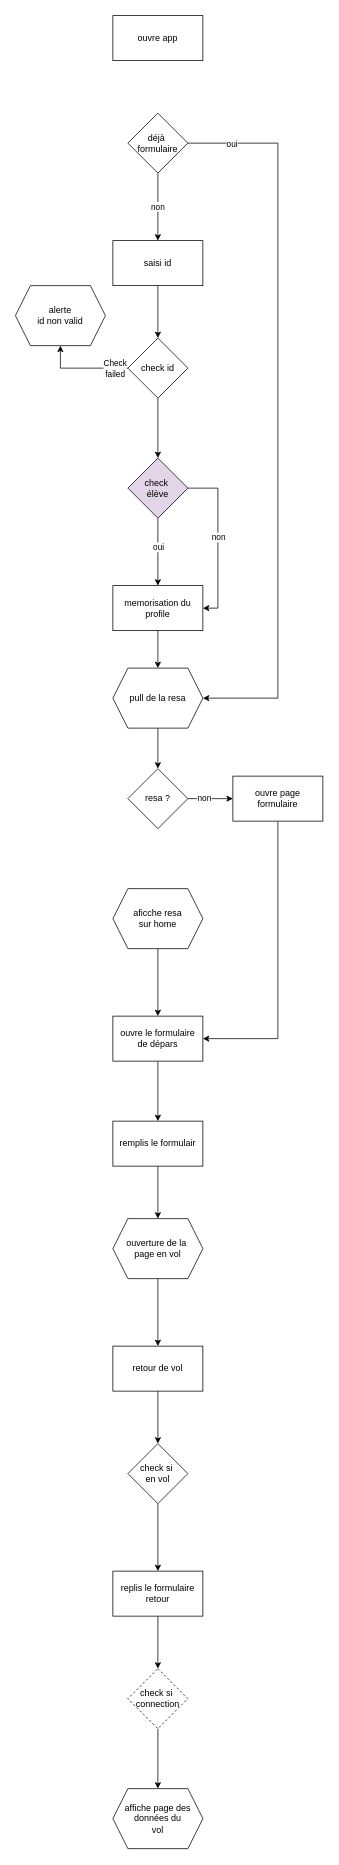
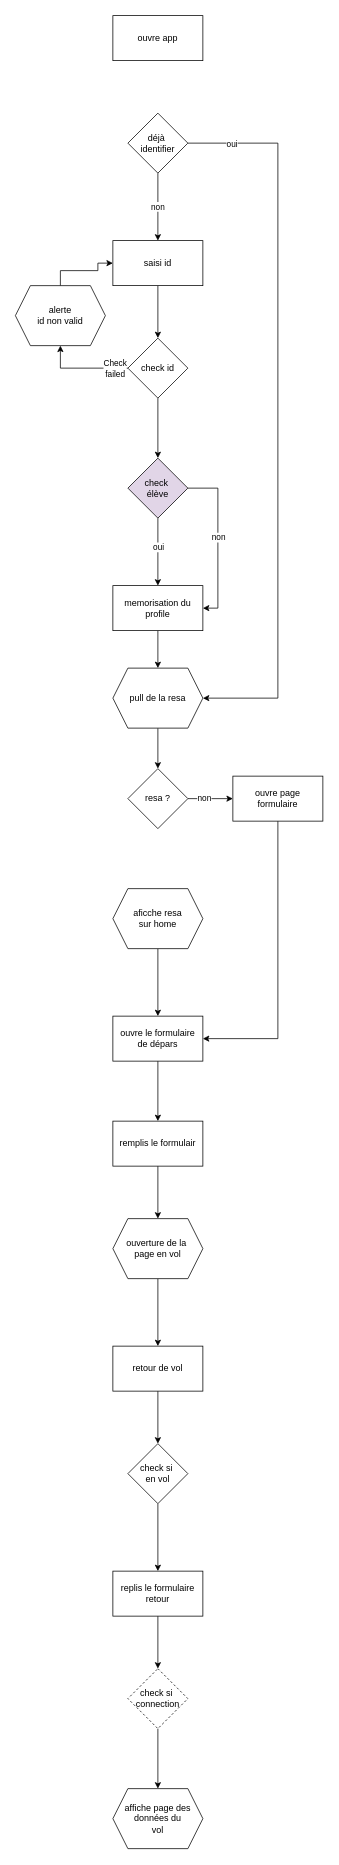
(158, 143) -> (158, 143)
none -> (80, 270)
